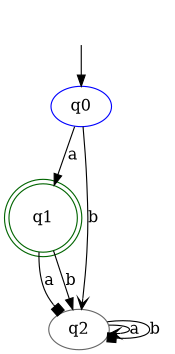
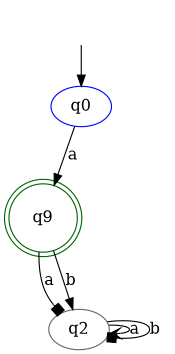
(88, 212) -> none
(43, 218) -> (43, 218)
